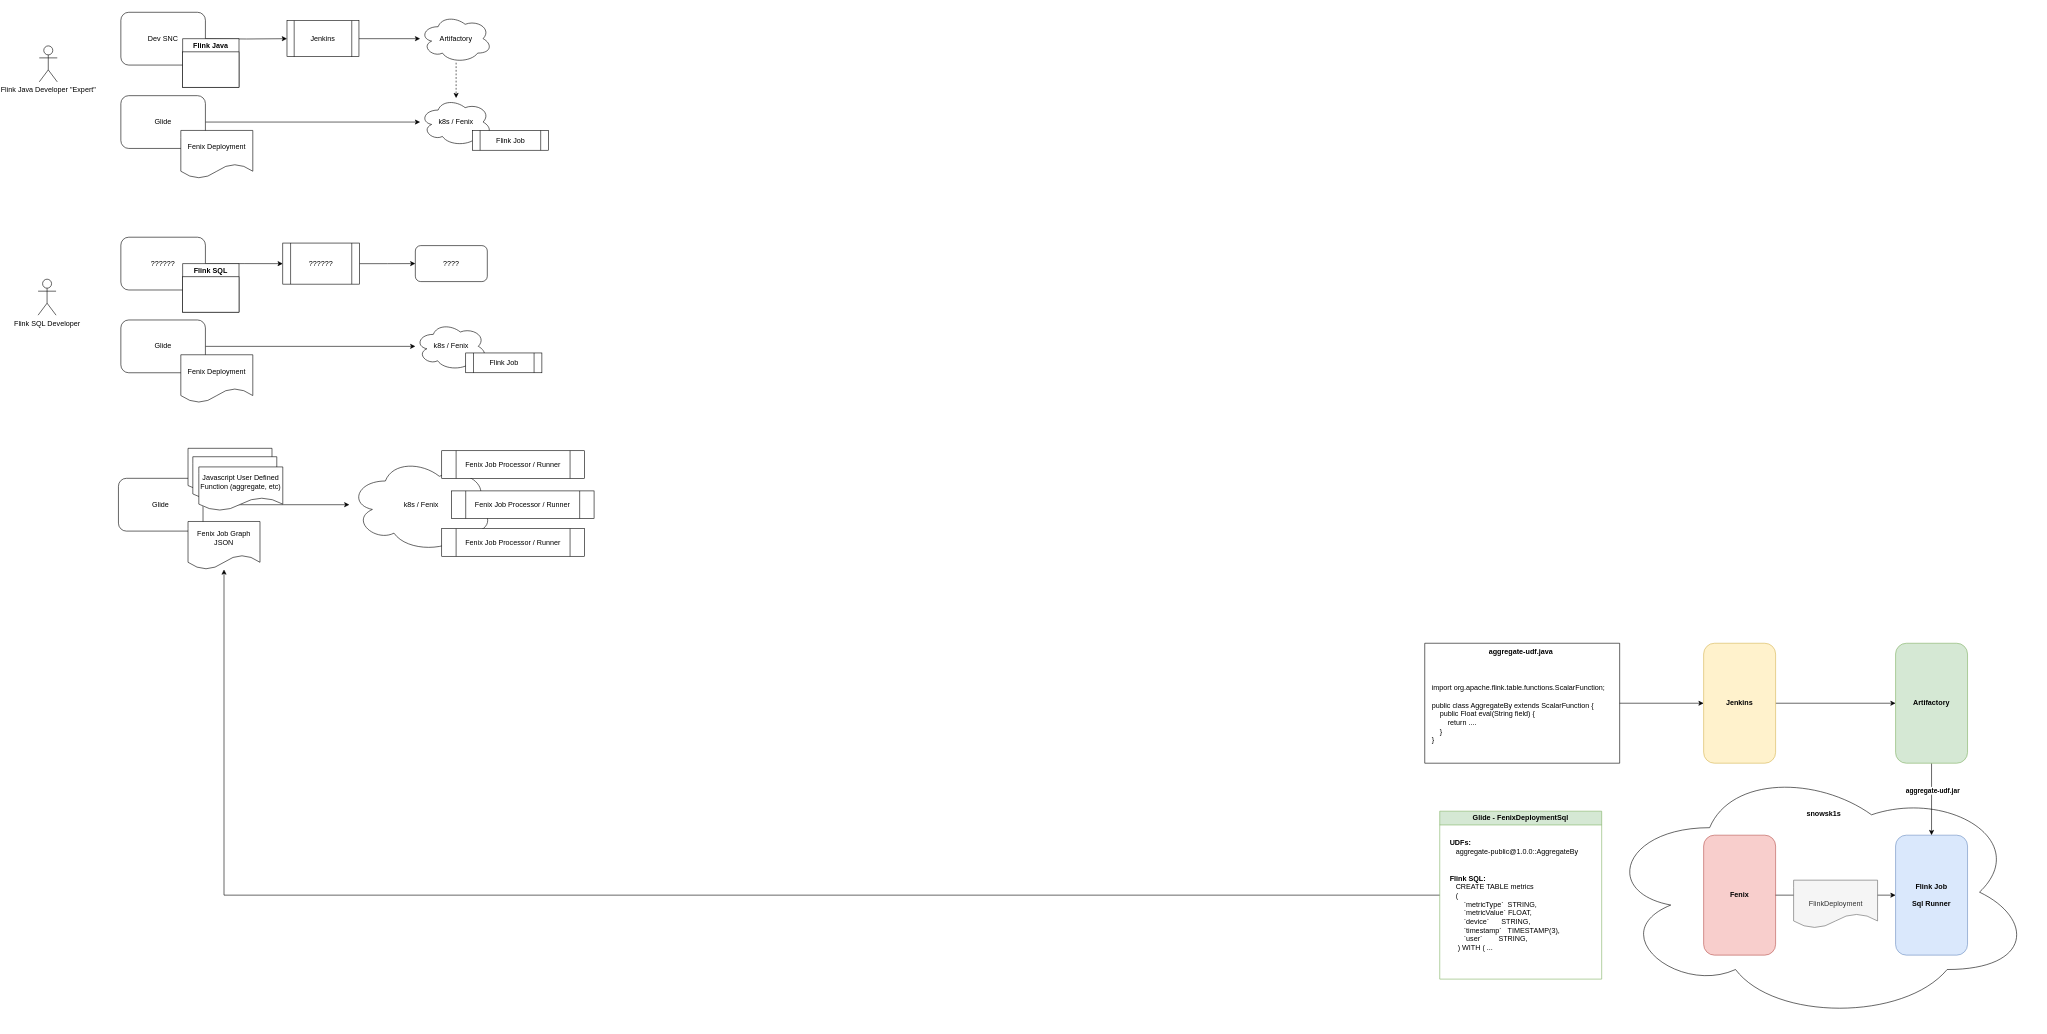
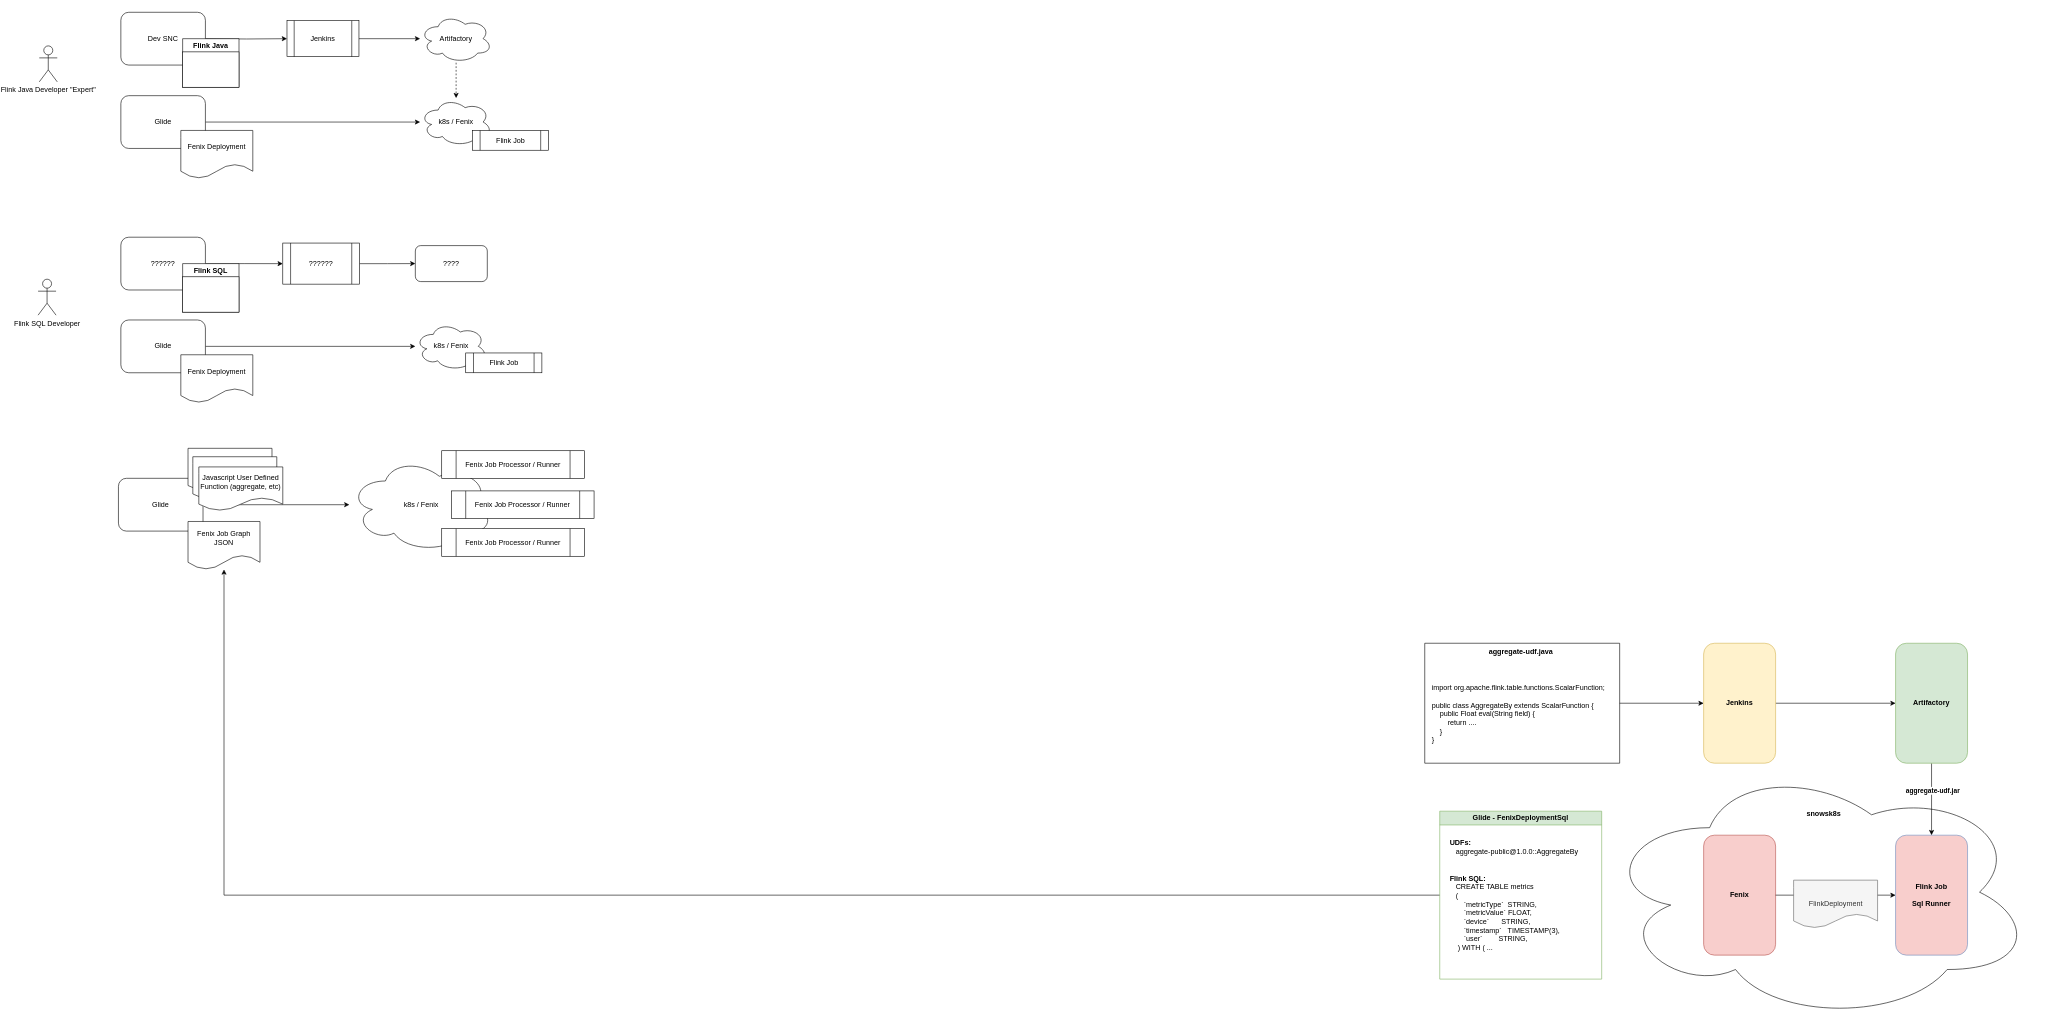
(1824, 815) -> (1824, 815)
(1932, 896) -> (1932, 896)
